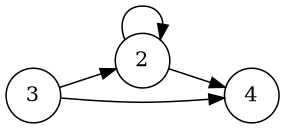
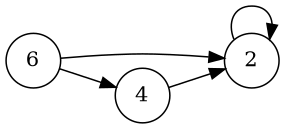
(190, 76) -> (190, 81)
(33, 96) -> (33, 61)
